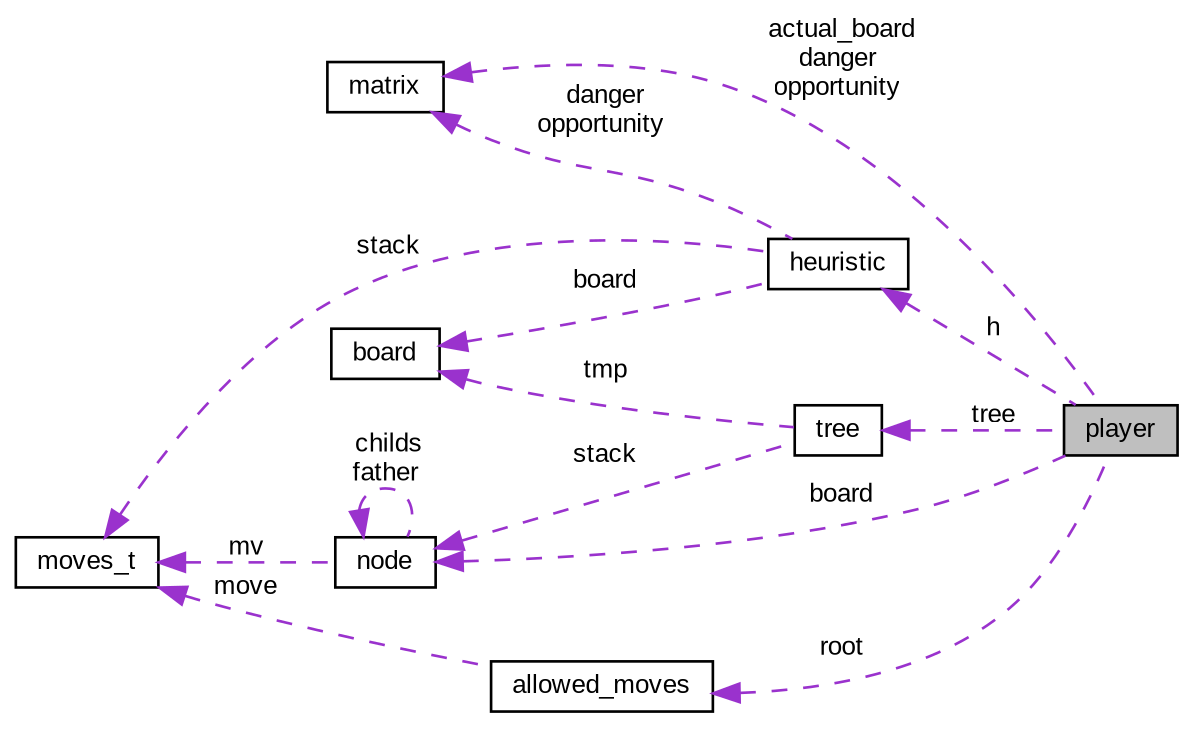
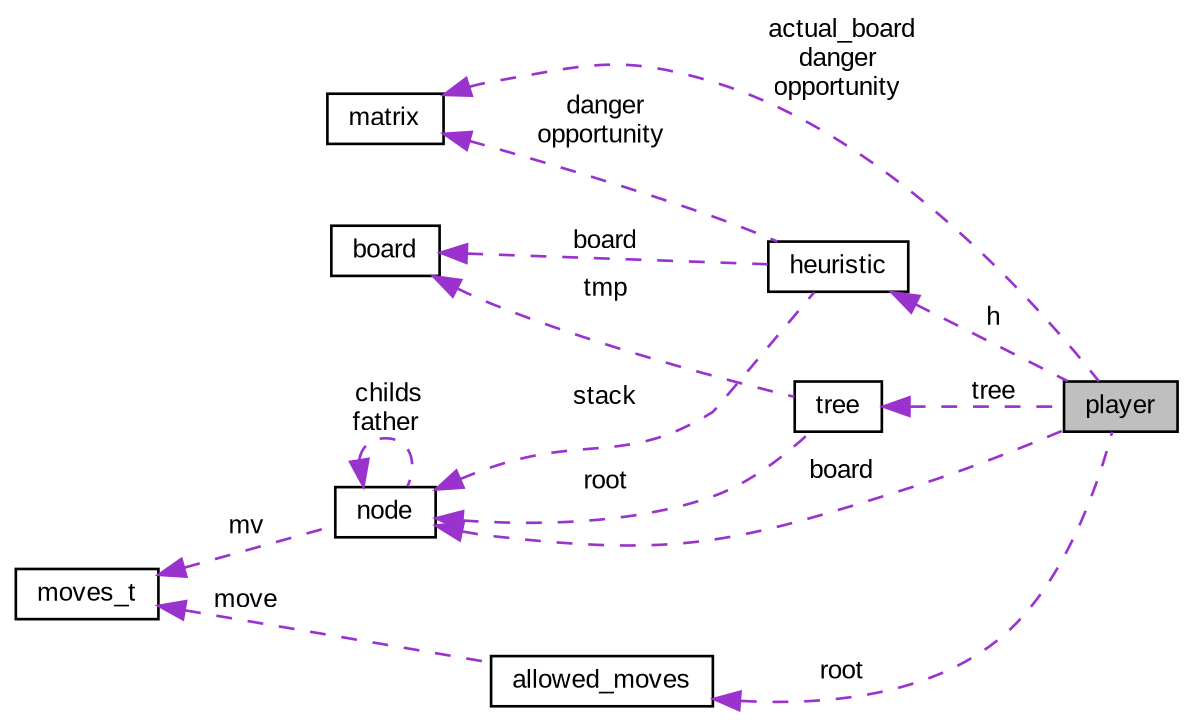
(397, 273) -> (665, 435)
(602, 455) -> (602, 482)
